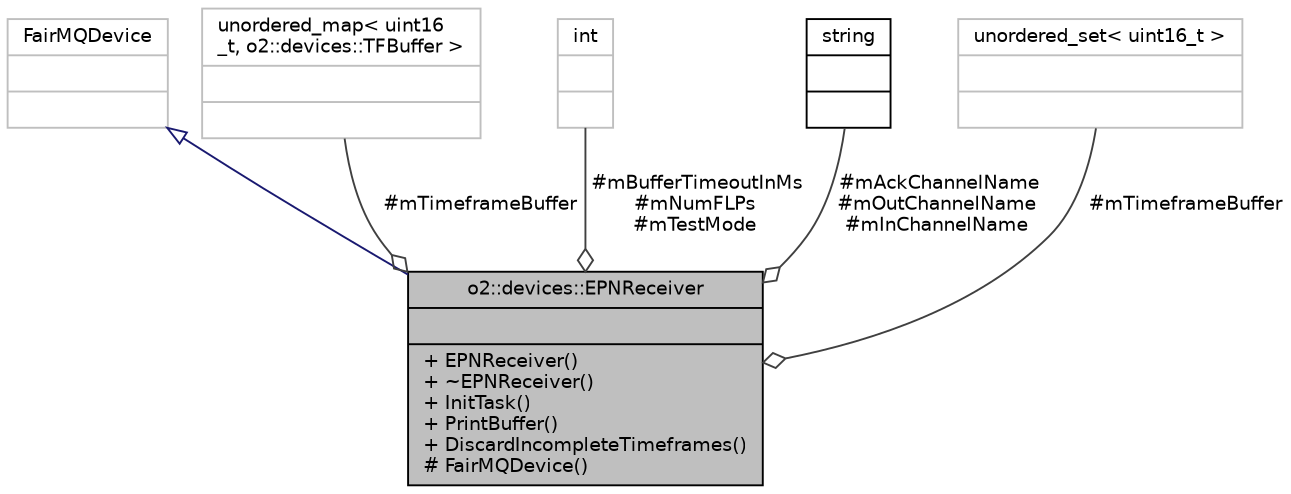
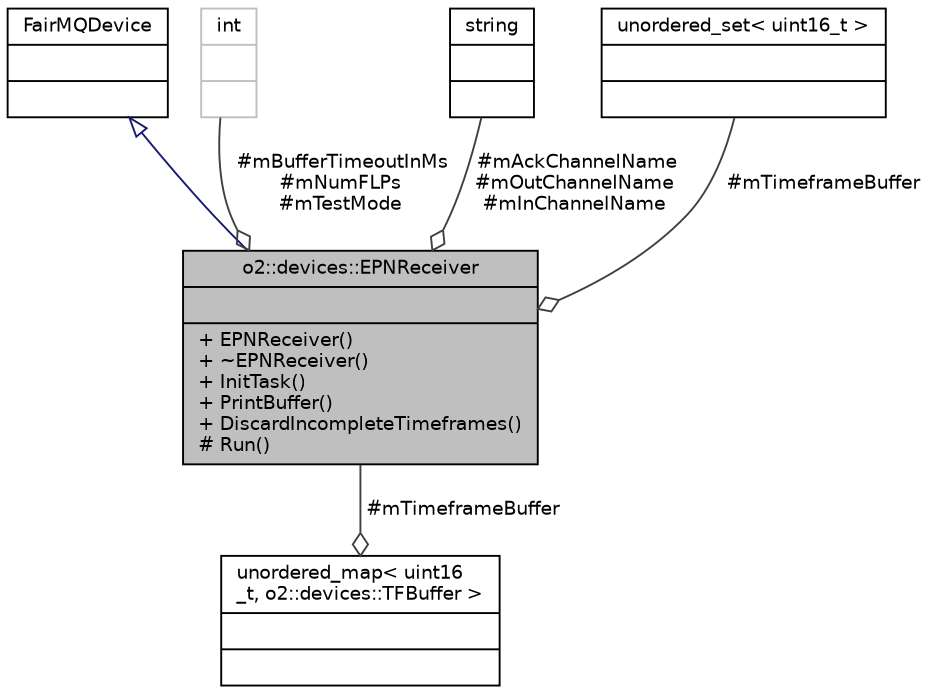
(88, 73) -> (88, 63)
(341, 73) -> (360, 621)
(1100, 73) -> (744, 63)
(359, 200) -> (360, 499)
(506, 466) -> (235, 445)
